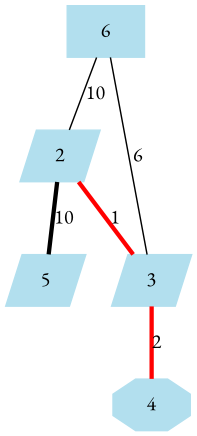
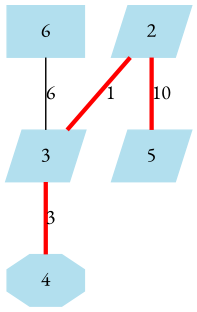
(83, 94) -> none
(53, 218) -> (152, 94)
(157, 343) -> (51, 218)
